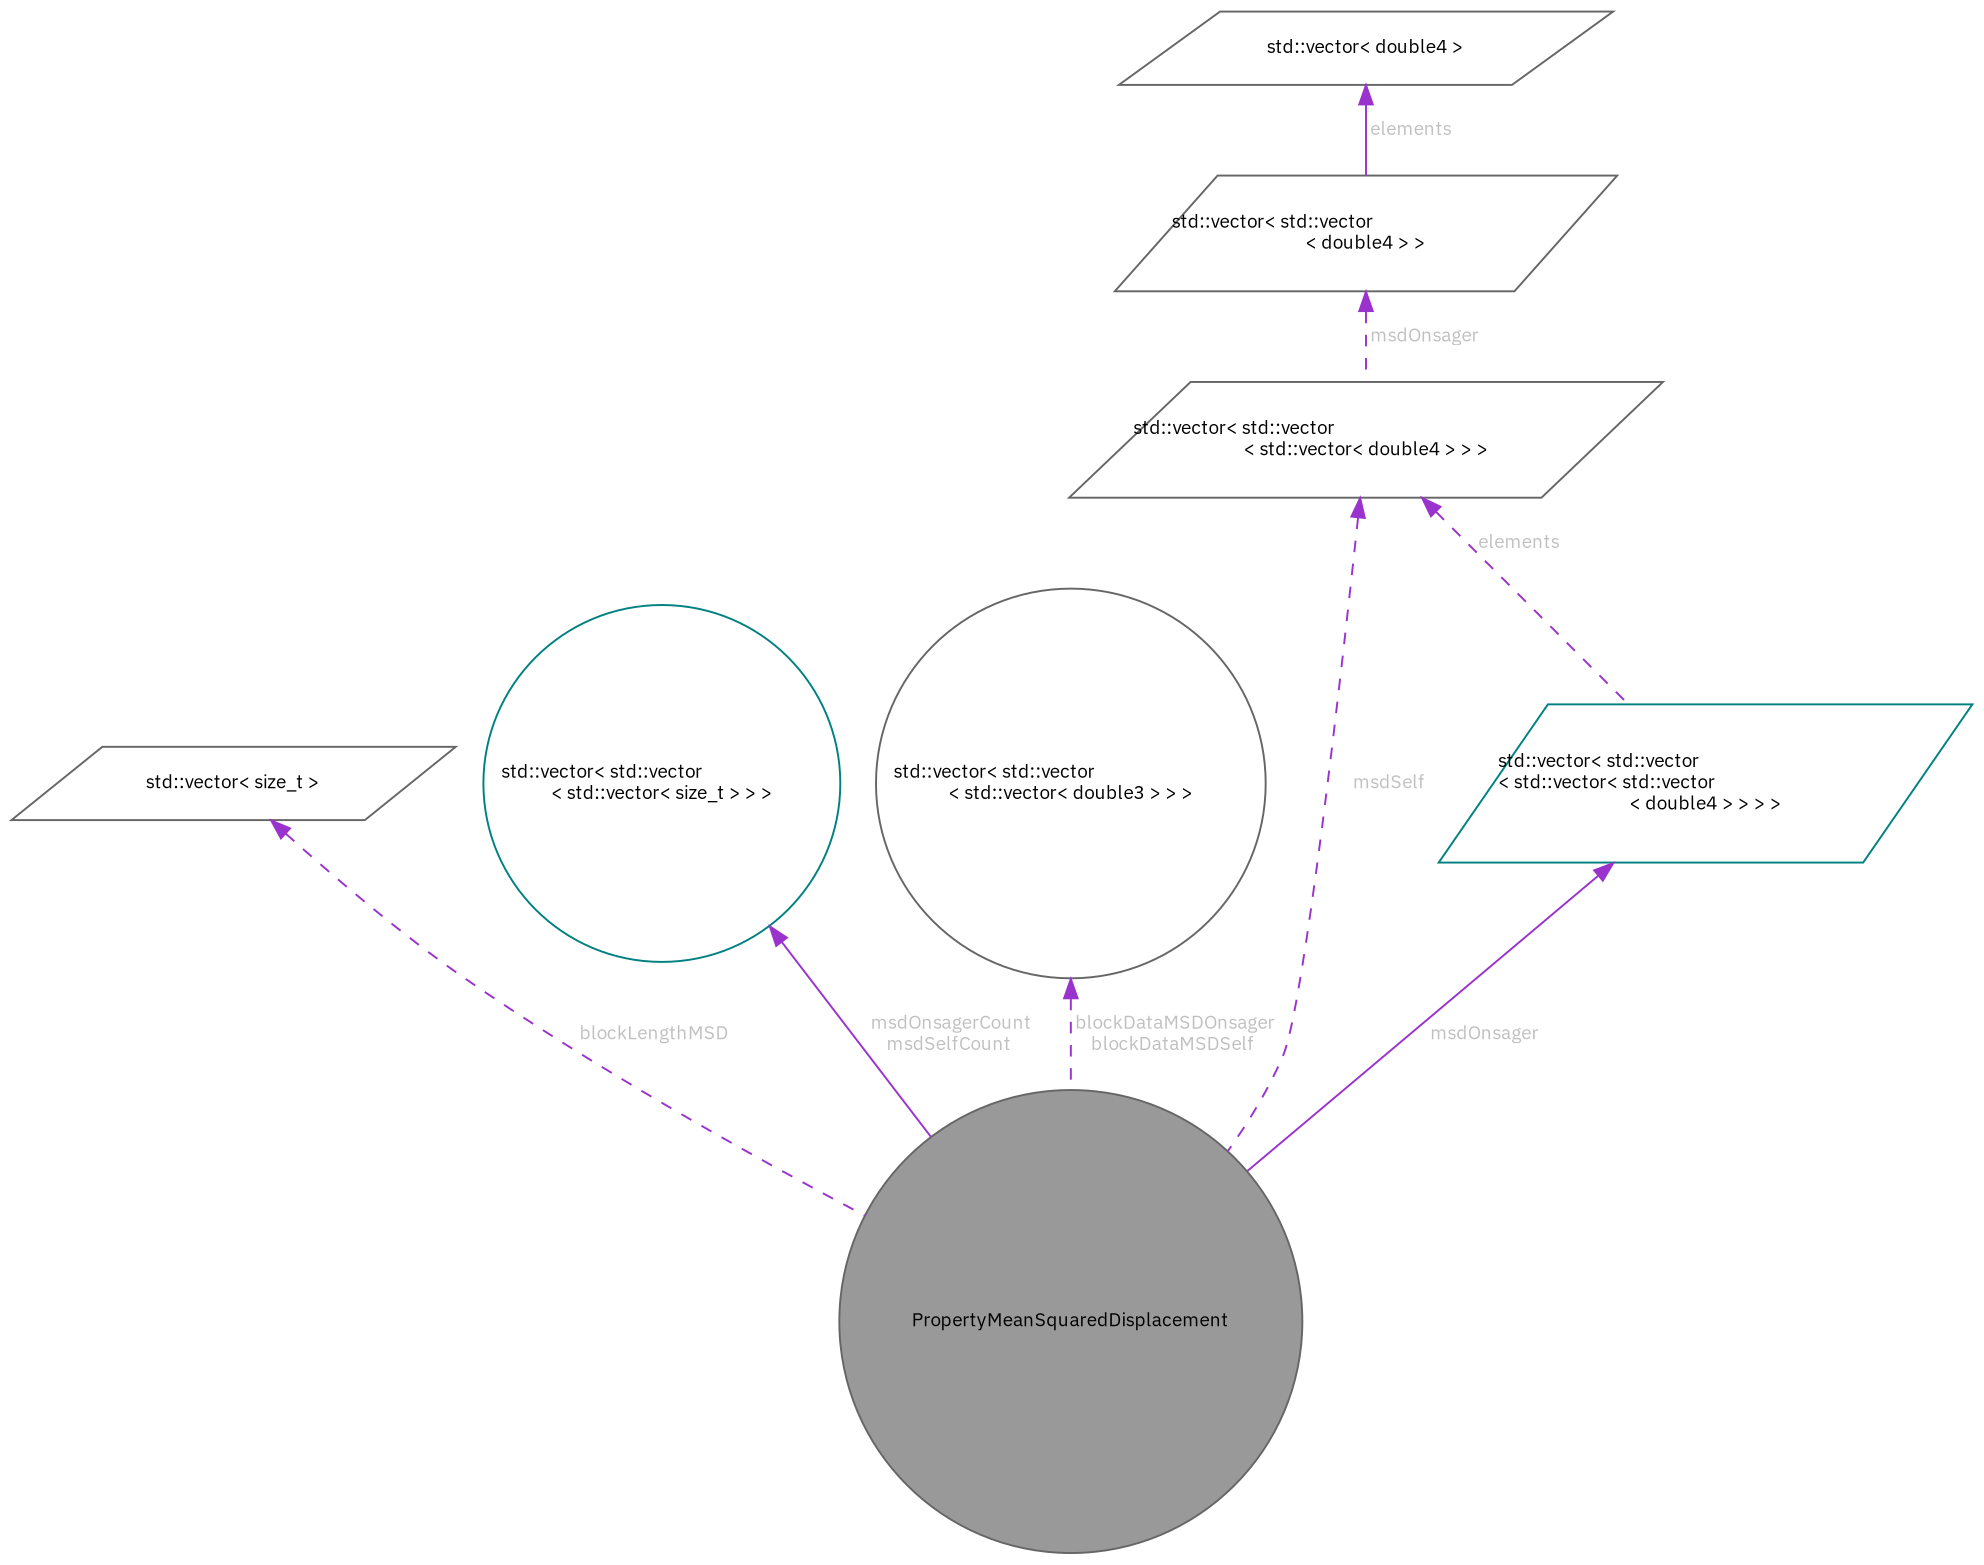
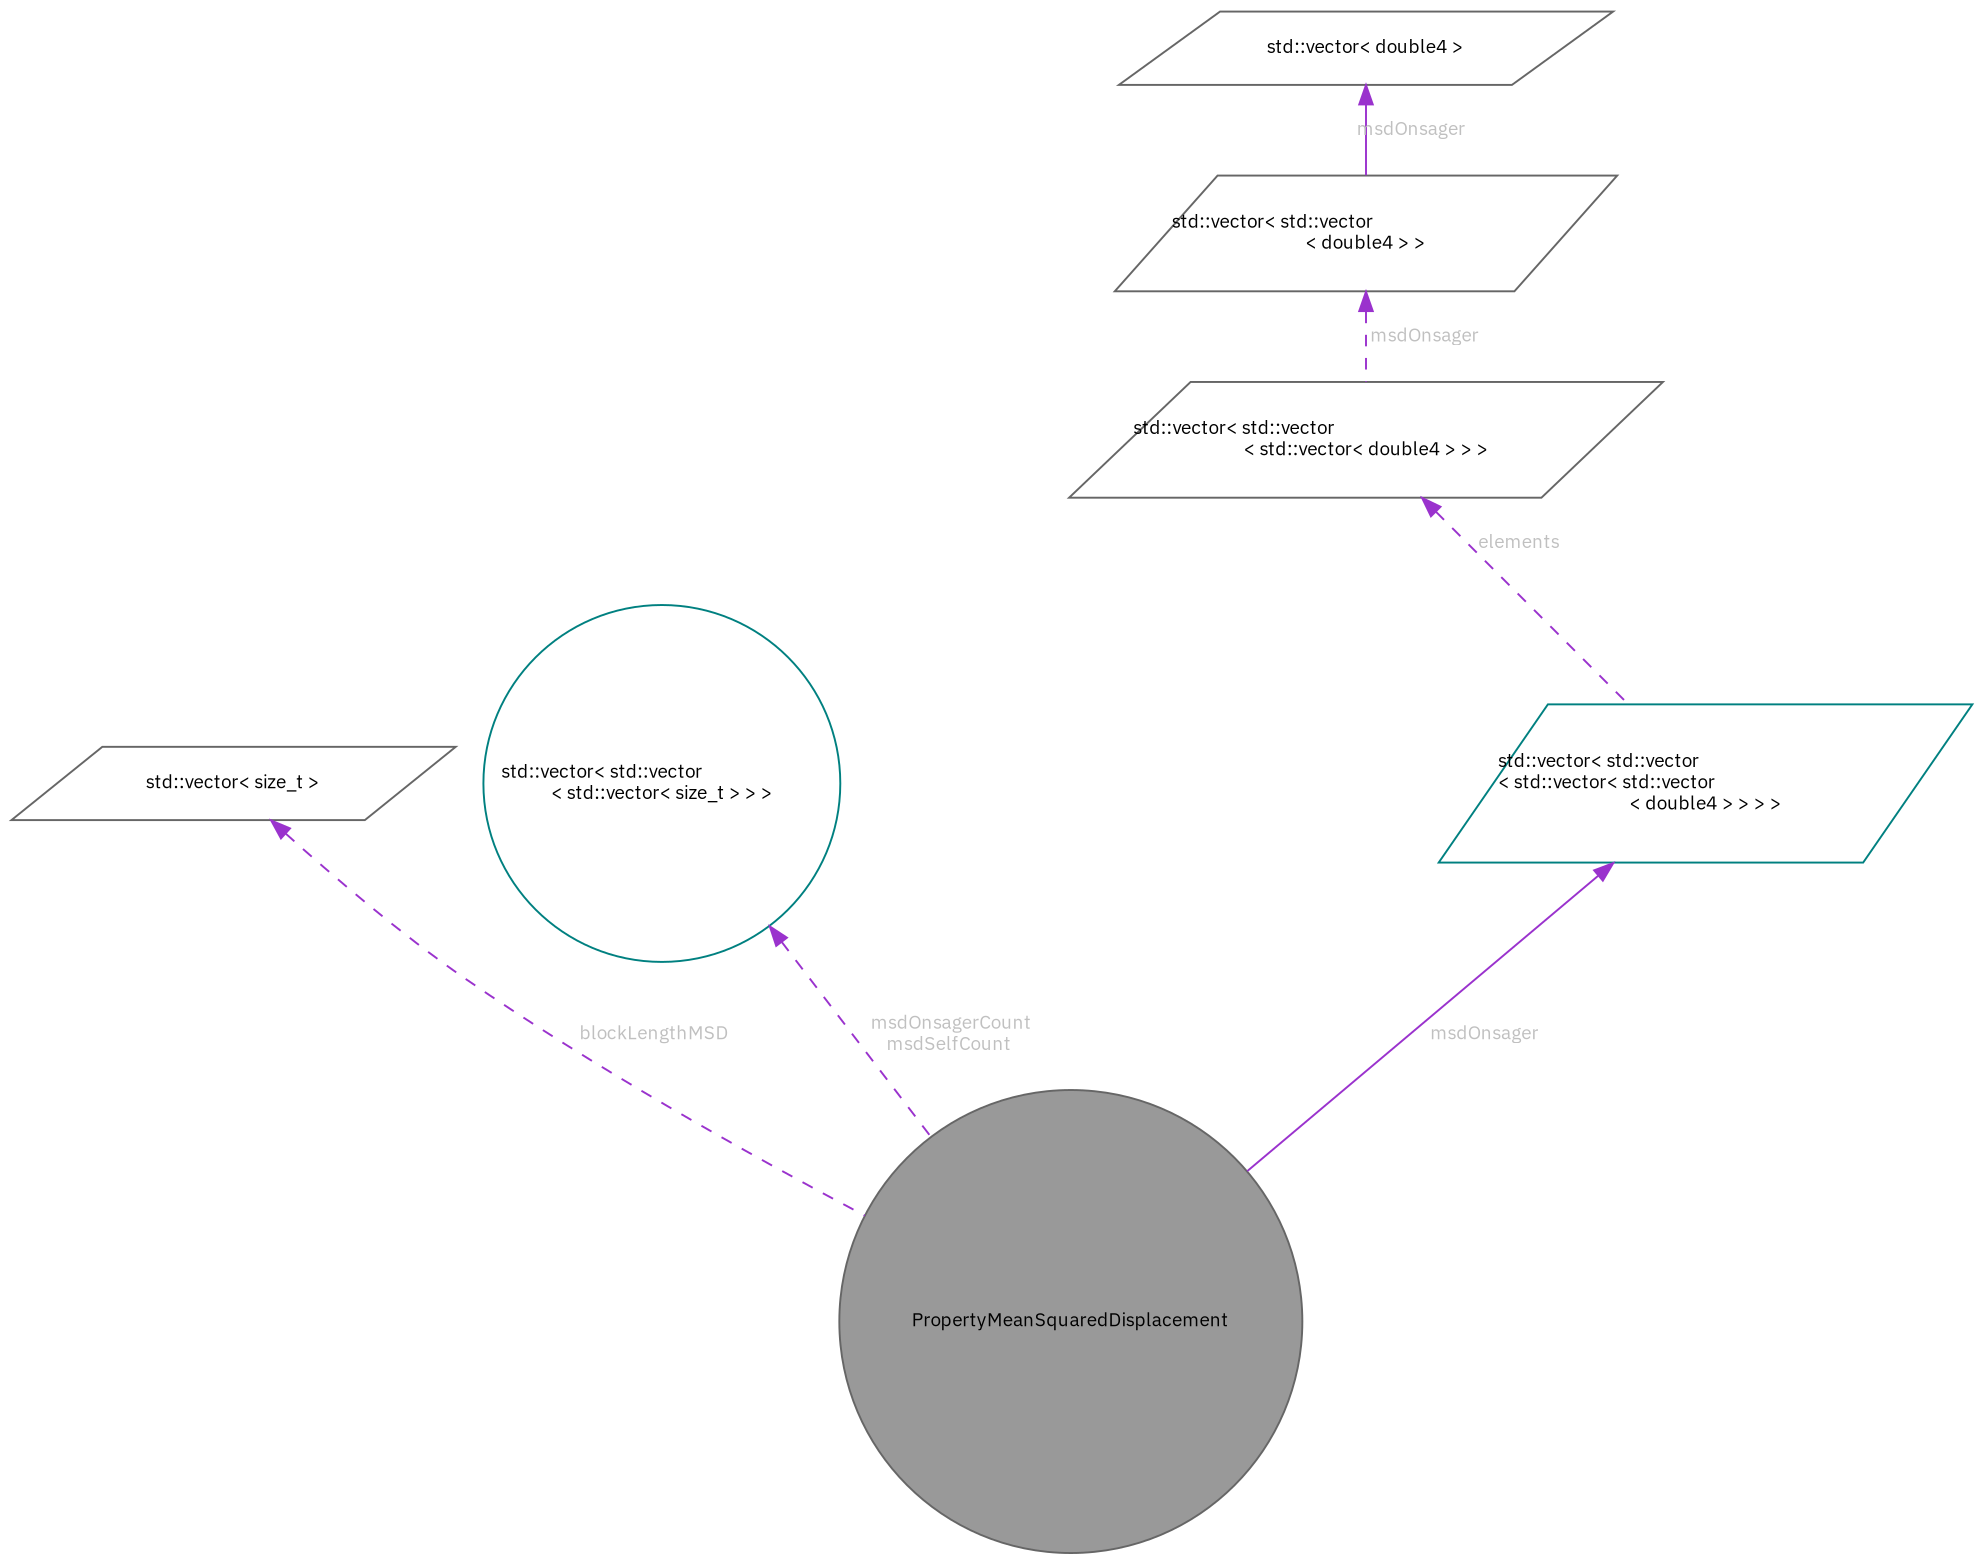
(1409, 130) -> (1409, 130)
(1071, 783) -> none
(1320, 843) -> none
(856, 1039) -> (856, 1039)
